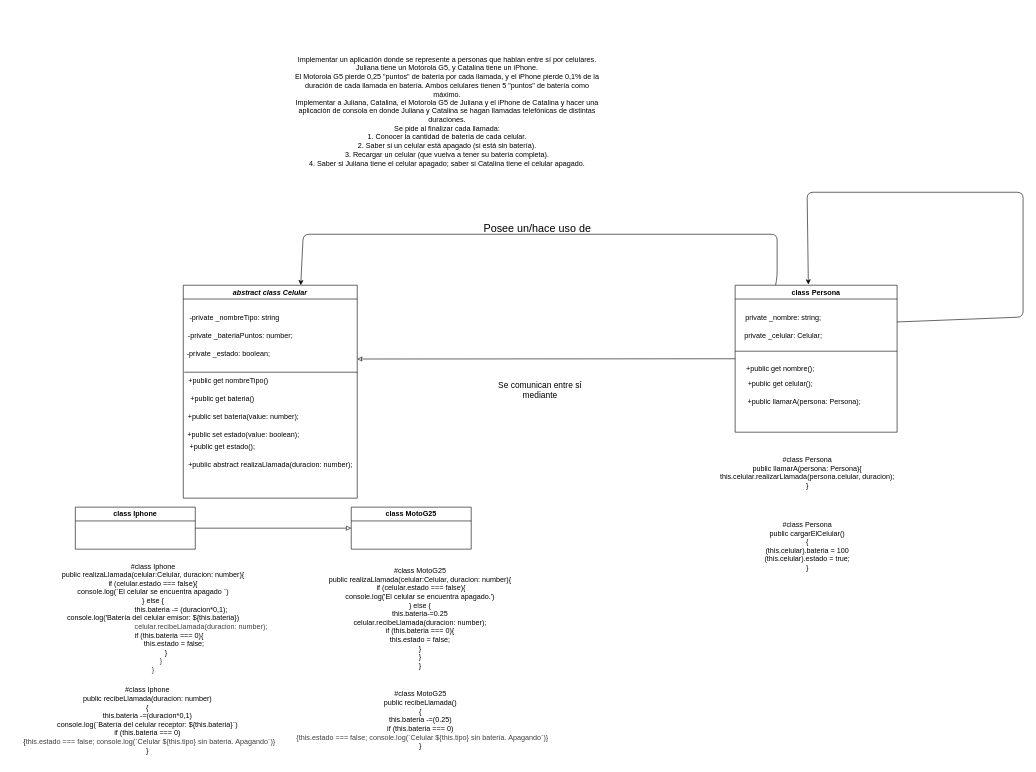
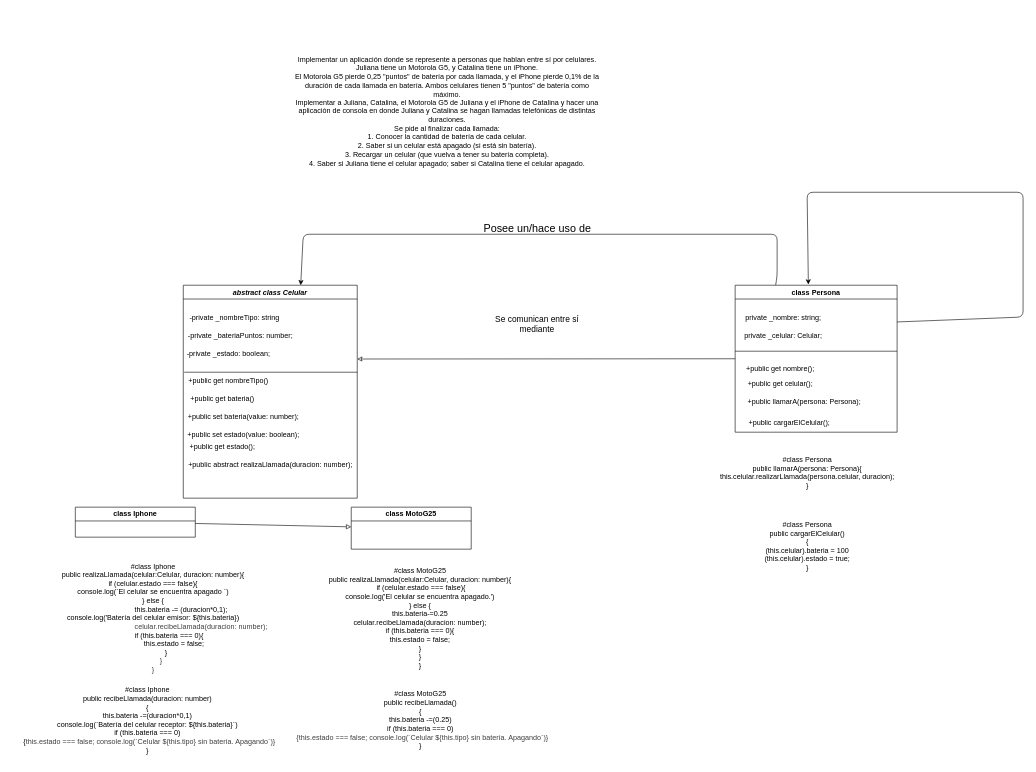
(540, 390) -> (537, 324)
none -> (789, 423)
(135, 528) -> (135, 522)
